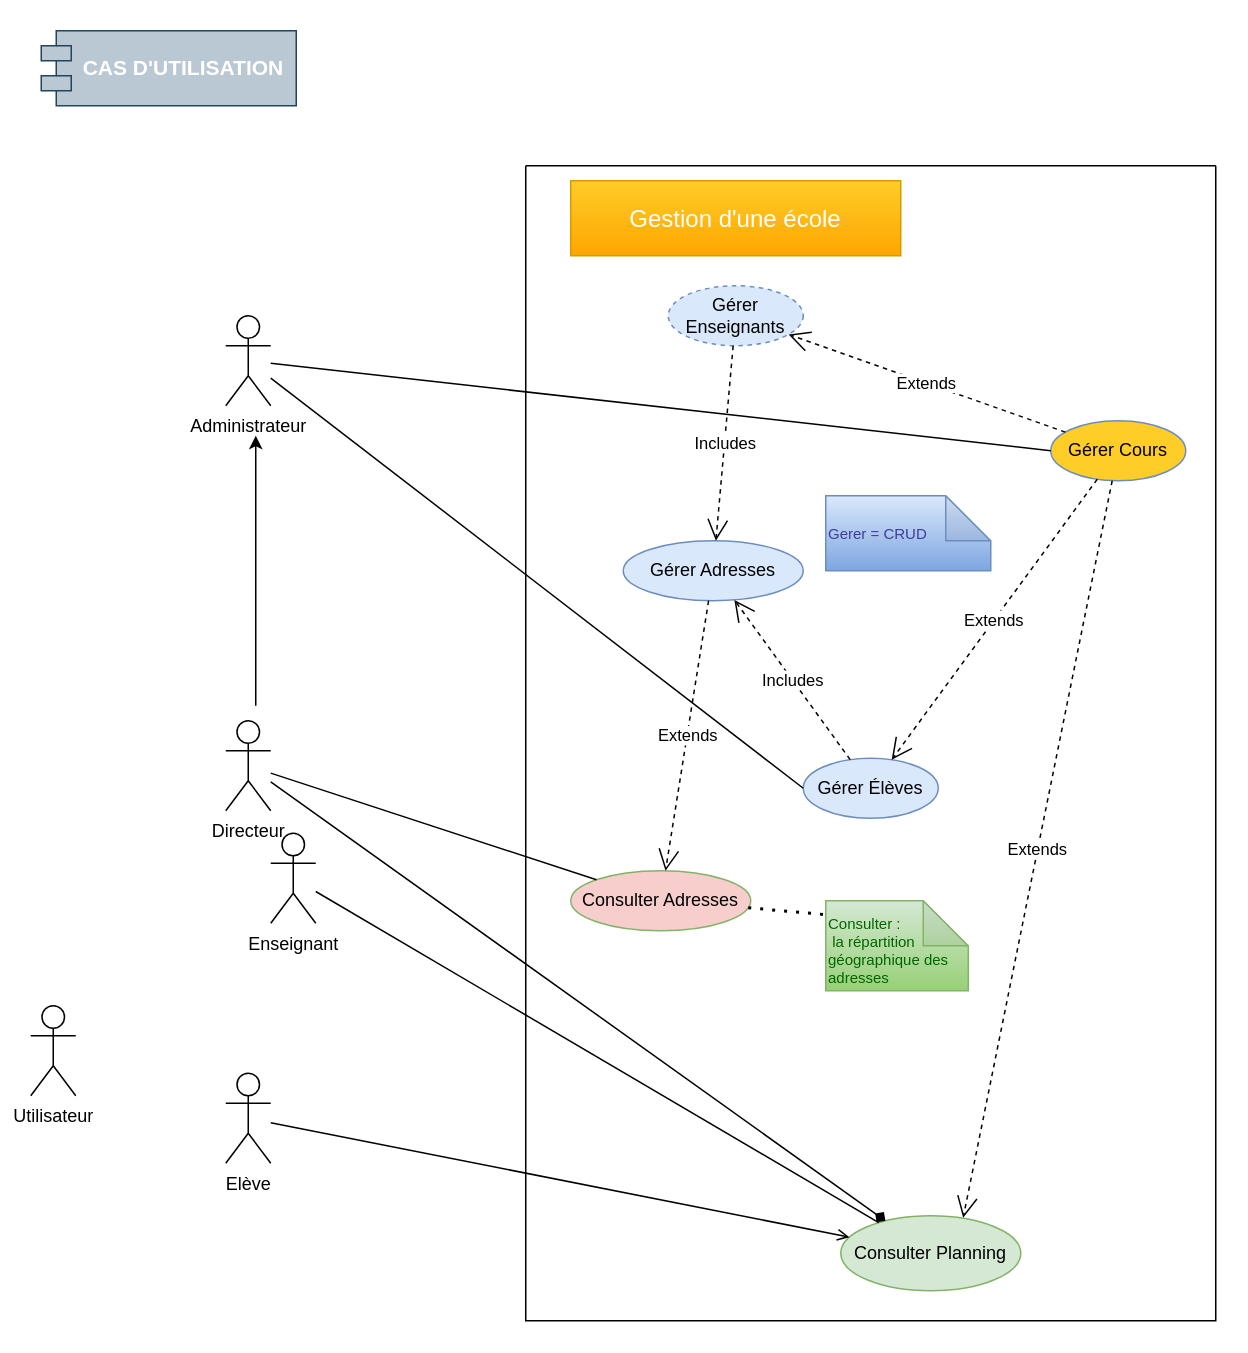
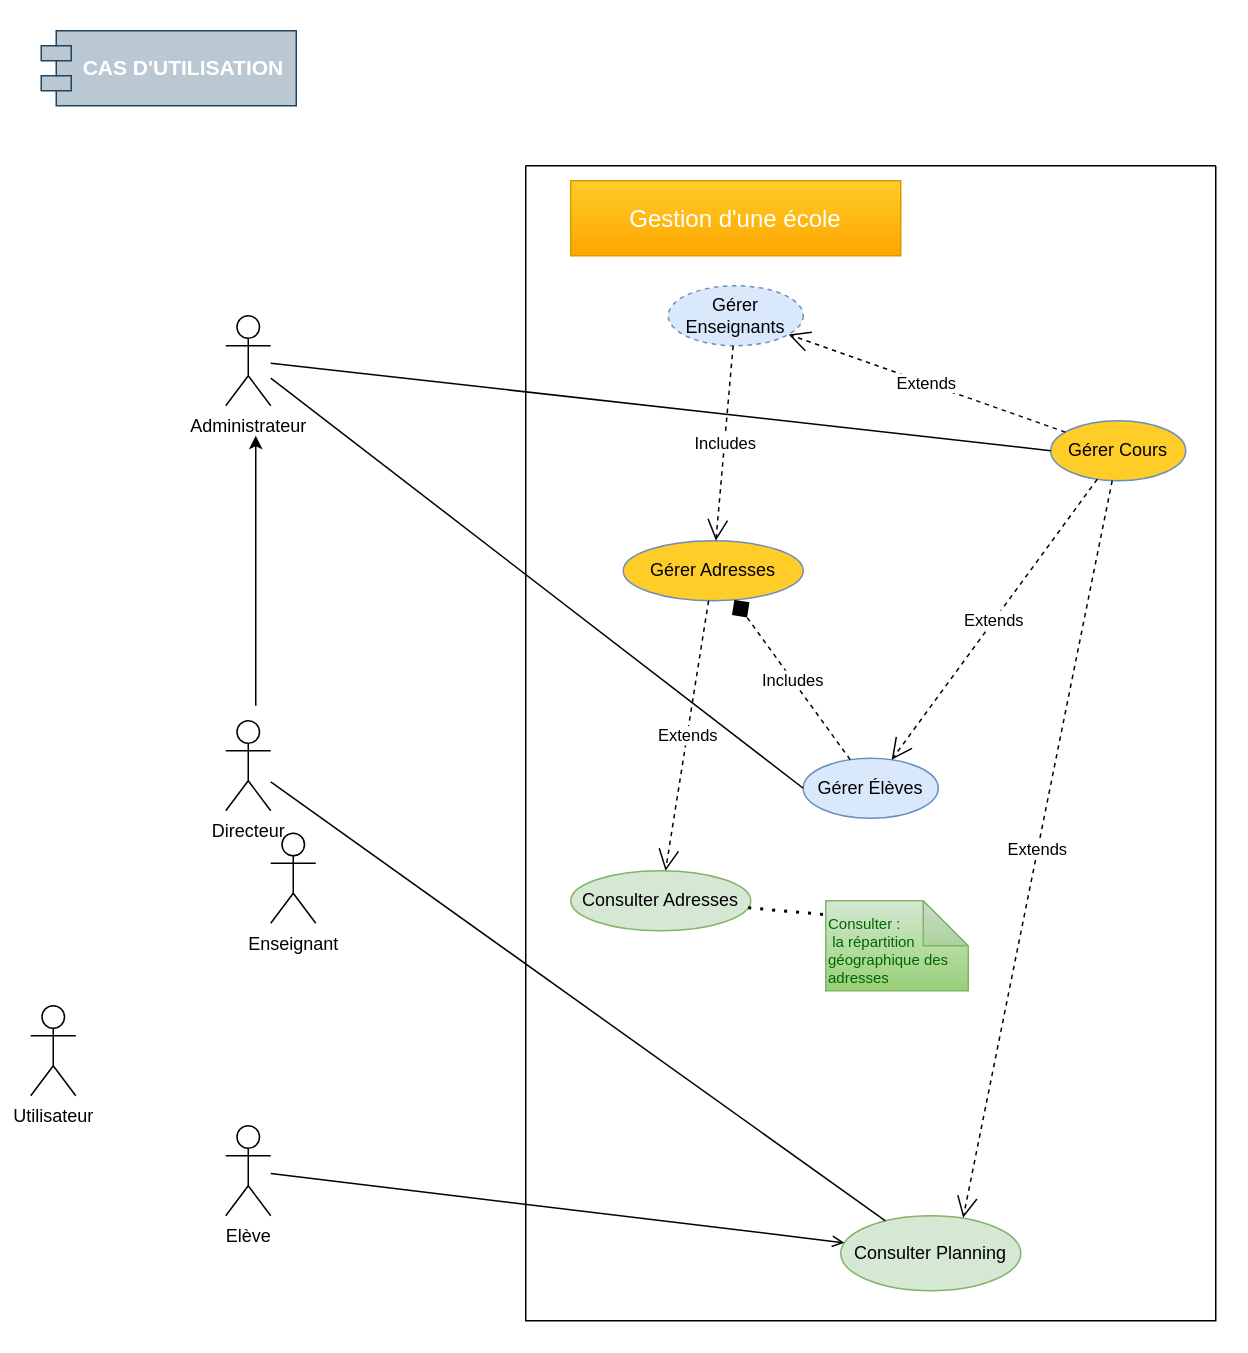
(908, 533) -> none
(713, 571) -> (713, 571)
(742, 611) -> (747, 617)
(434, 826) -> none
(661, 901) -> (661, 901)
(597, 1057) -> none
(248, 1118) -> (248, 1171)
(875, 1214) -> (879, 1216)
